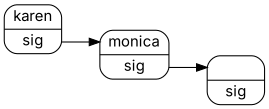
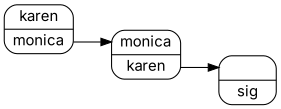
(33, 41) -> (39, 41)
(134, 66) -> (146, 66)
